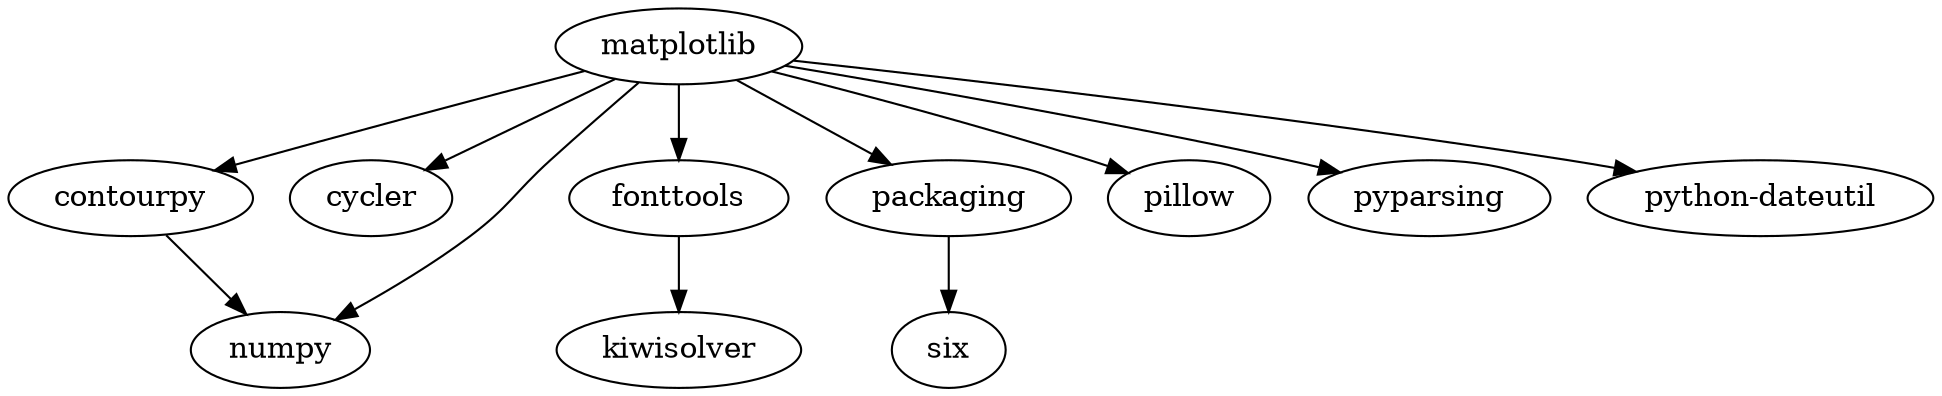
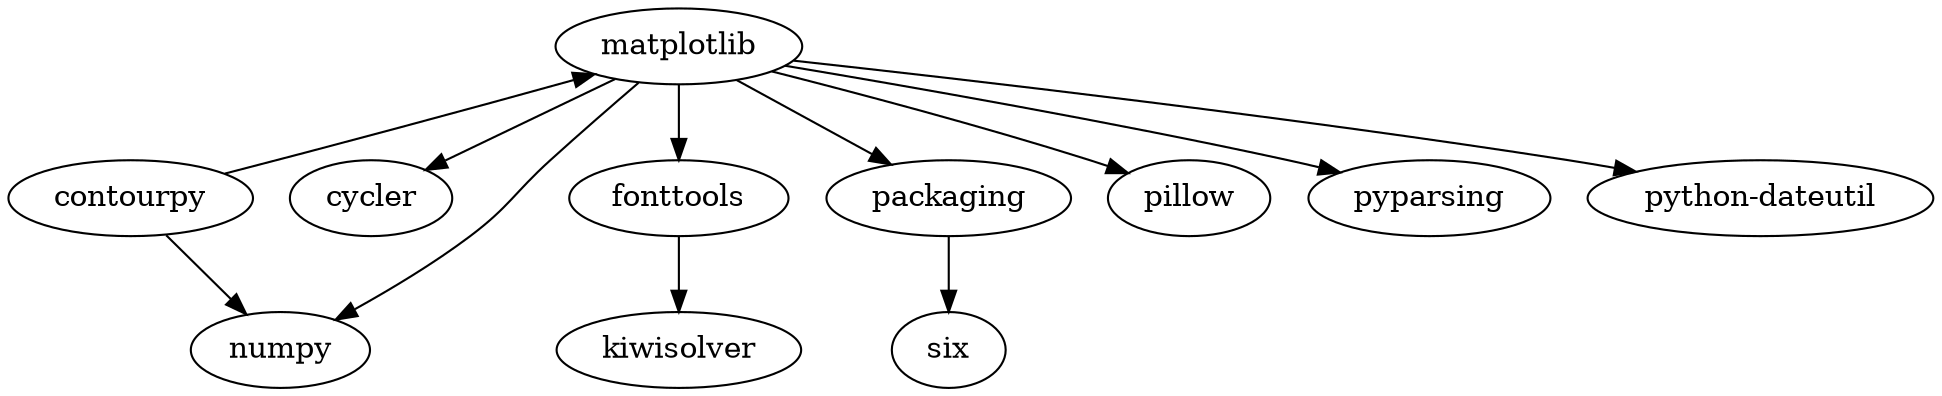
(410, 117) -> (400, 128)
